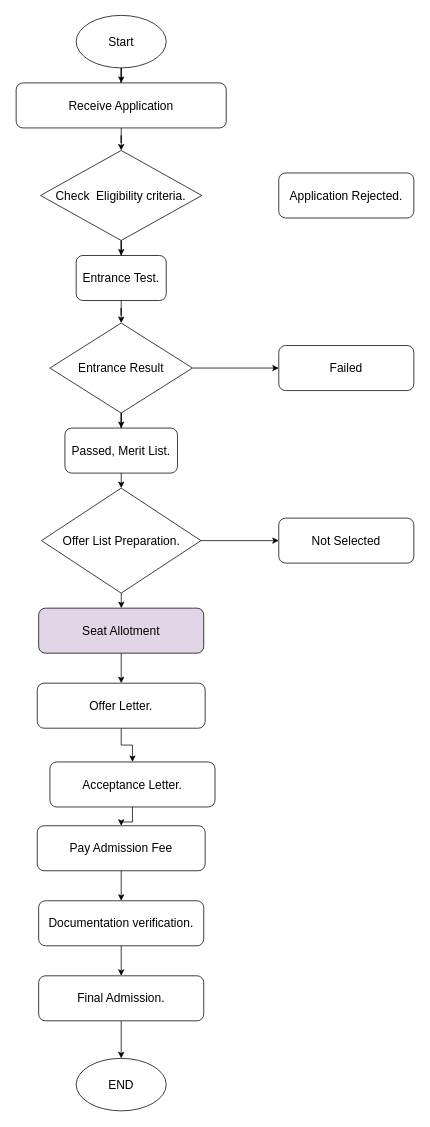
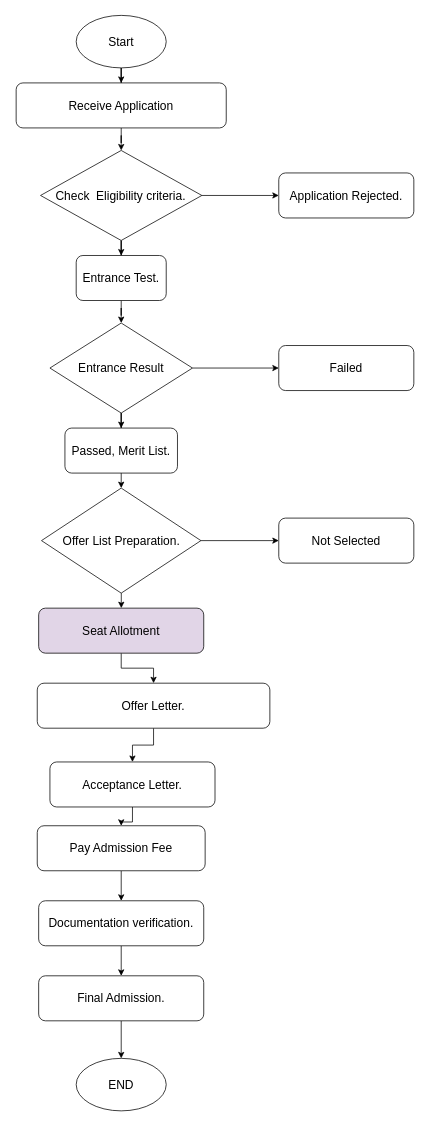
none -> (238, 195)
(121, 705) -> (153, 705)
